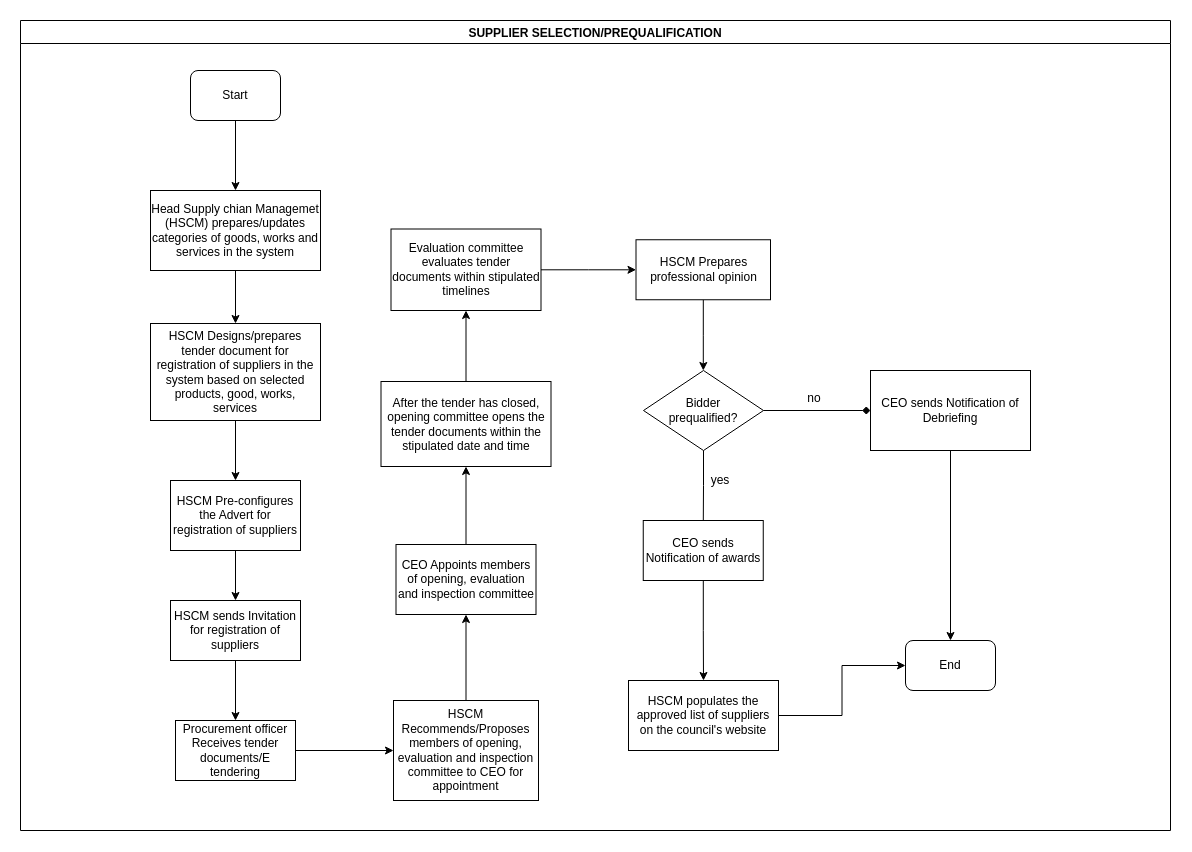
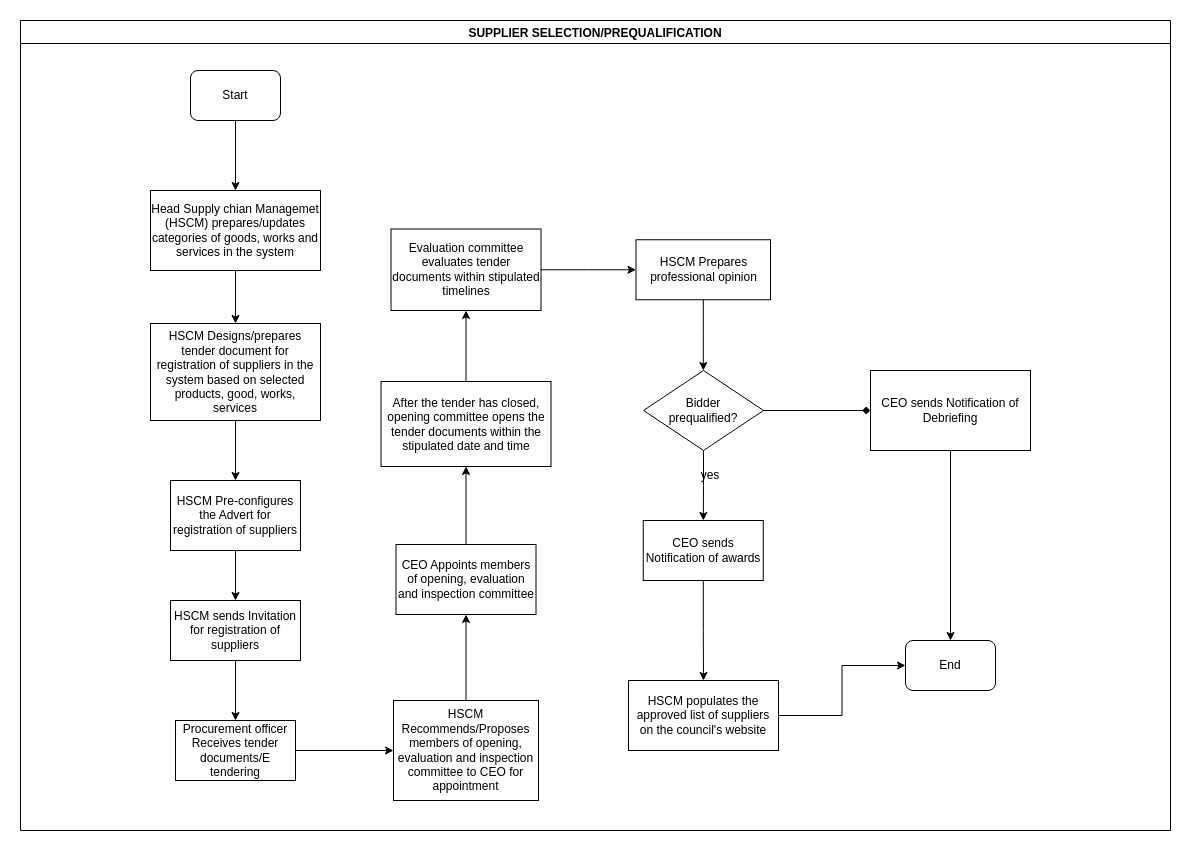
(815, 399) -> none
(721, 481) -> (711, 476)
(703, 516) -> (703, 512)
